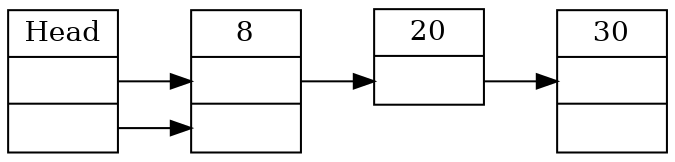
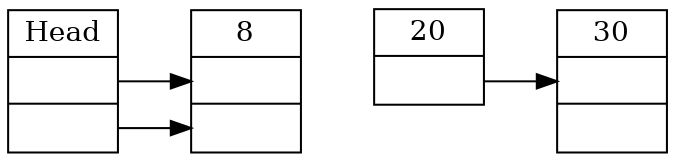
(327, 81) -> none
